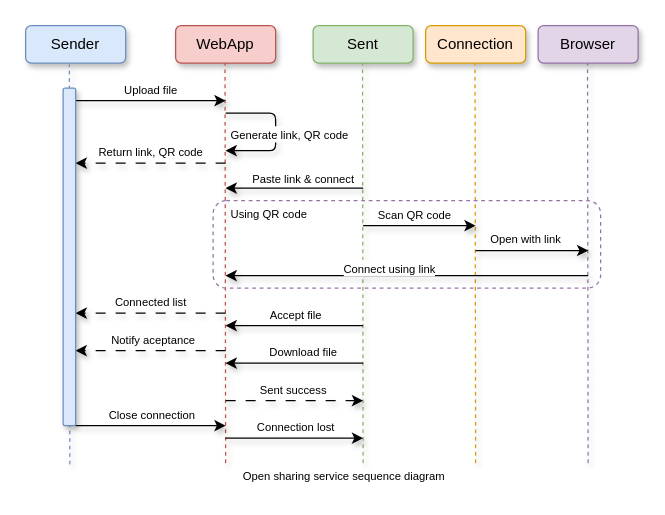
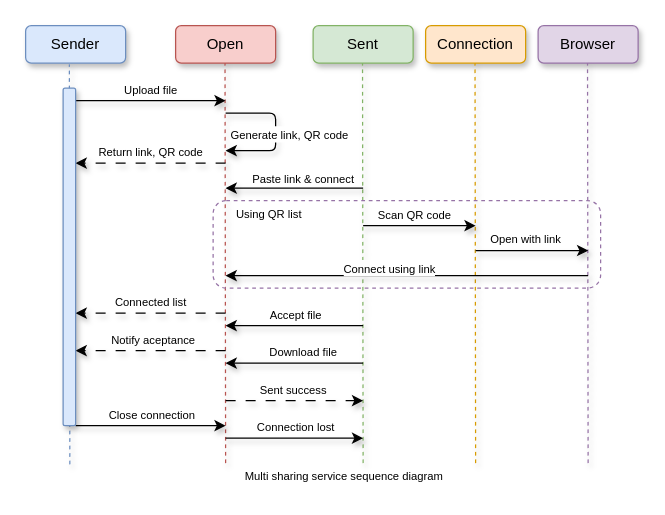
(226, 44) -> (226, 44)
(269, 213) -> (269, 213)
(344, 476) -> (344, 476)
